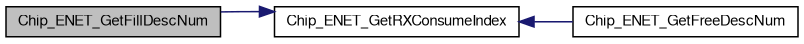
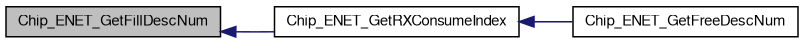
(240, 12) -> (255, 32)
